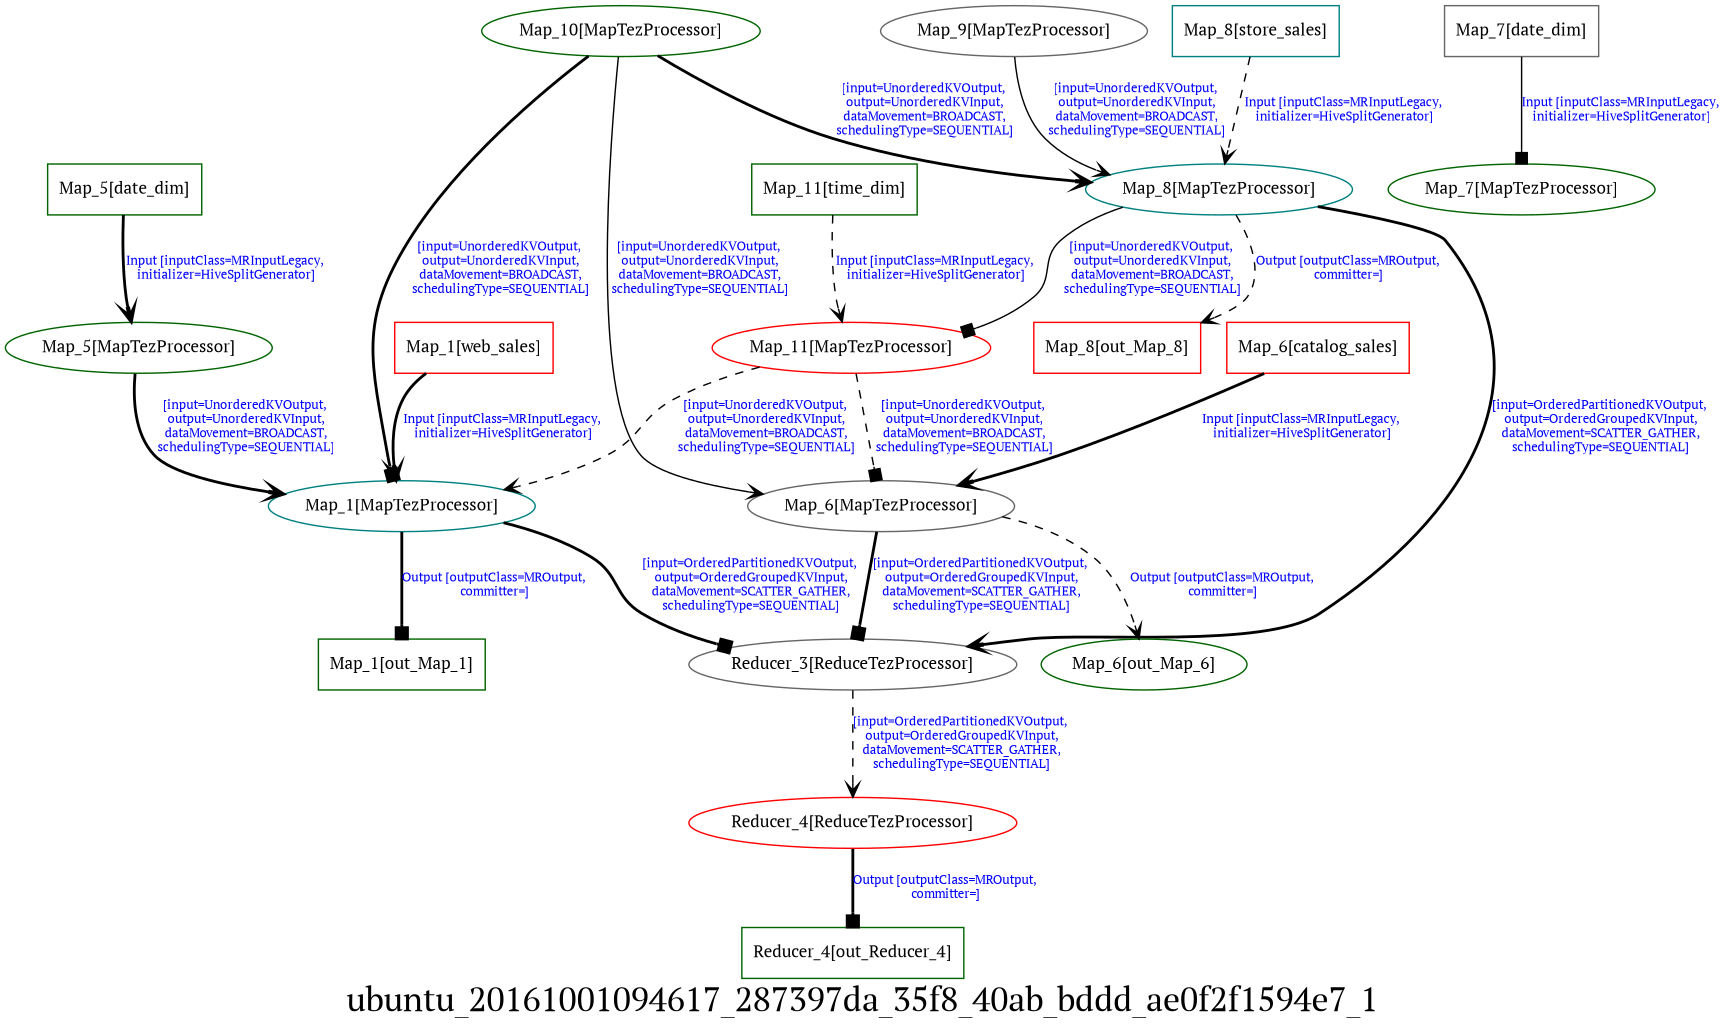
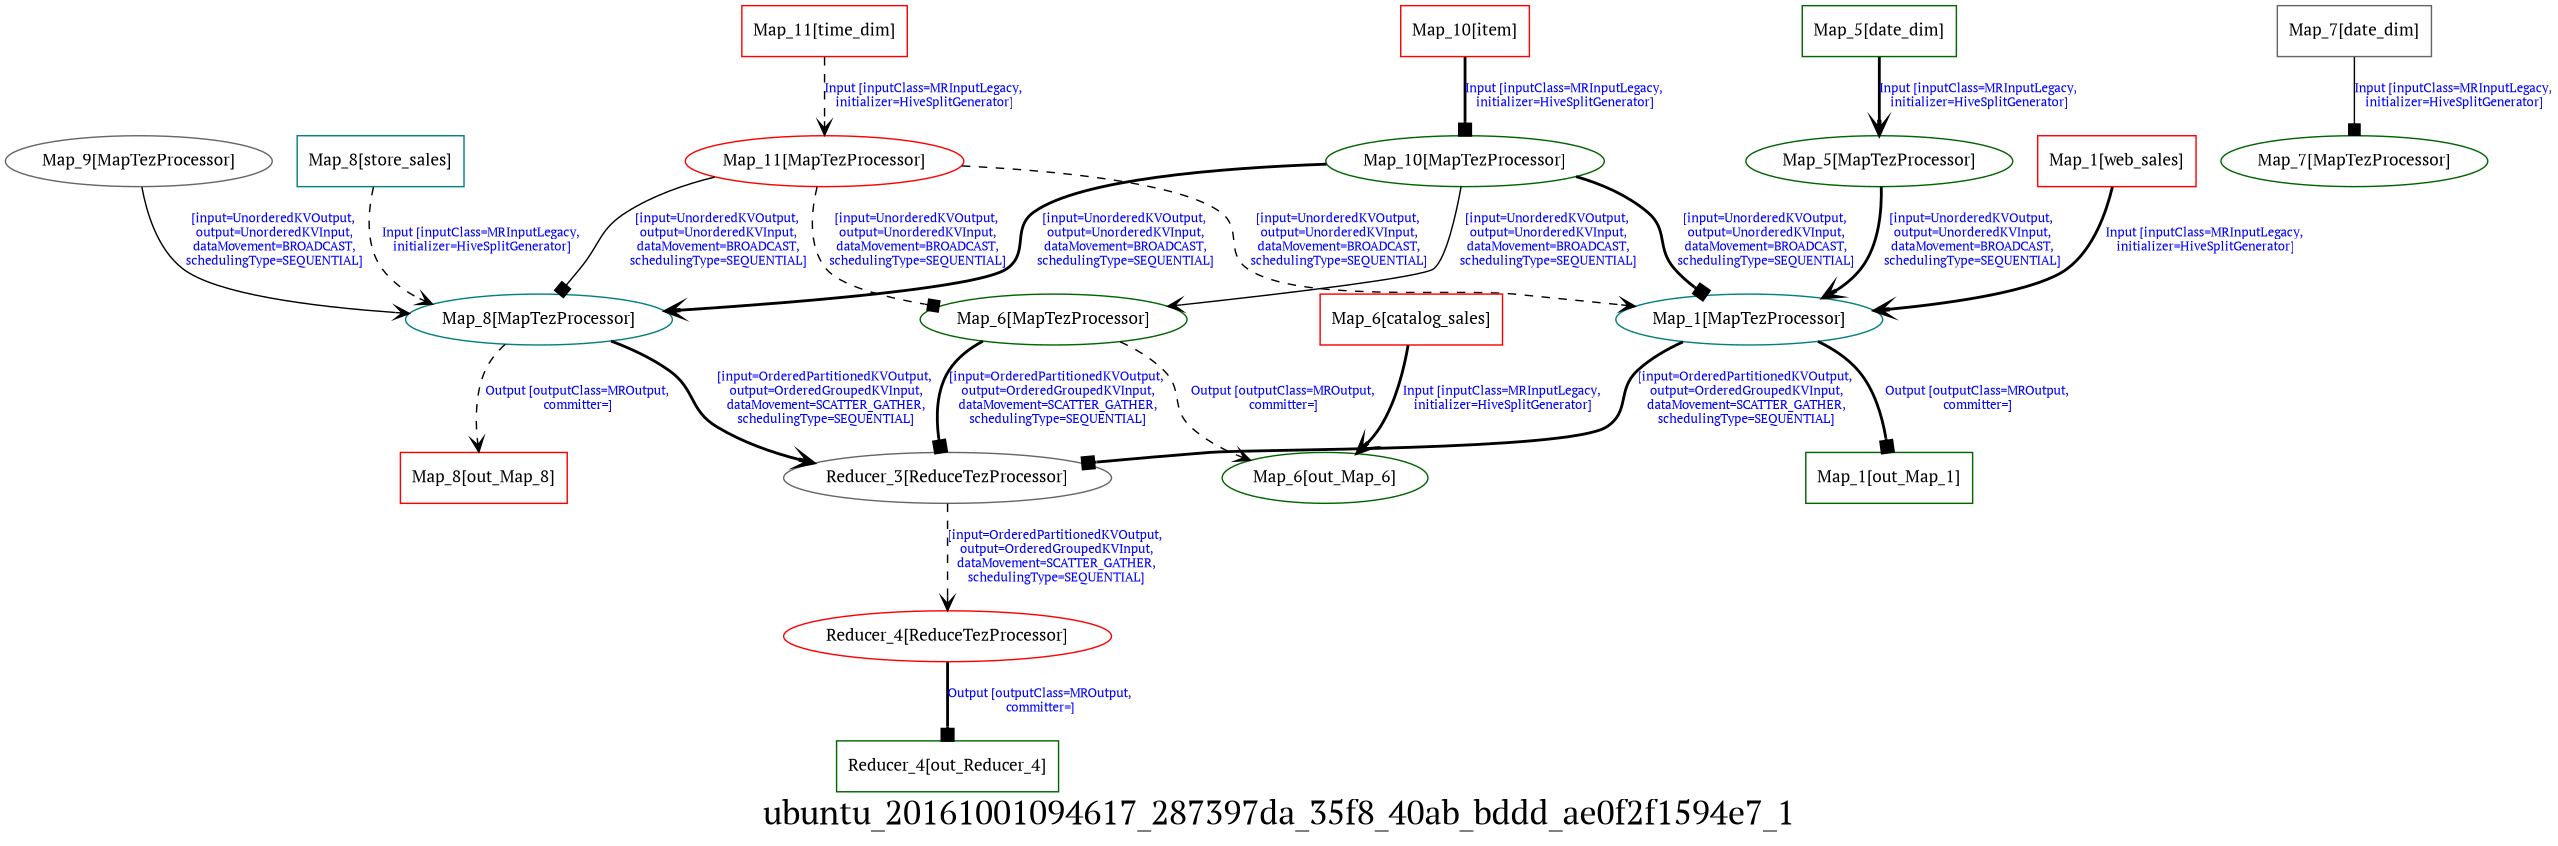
none -> (1465, 31)
(834, 189) -> (825, 31)
(1048, 266) -> (628, 211)
(1120, 433) -> (1394, 397)
(881, 506) -> (1054, 320)
